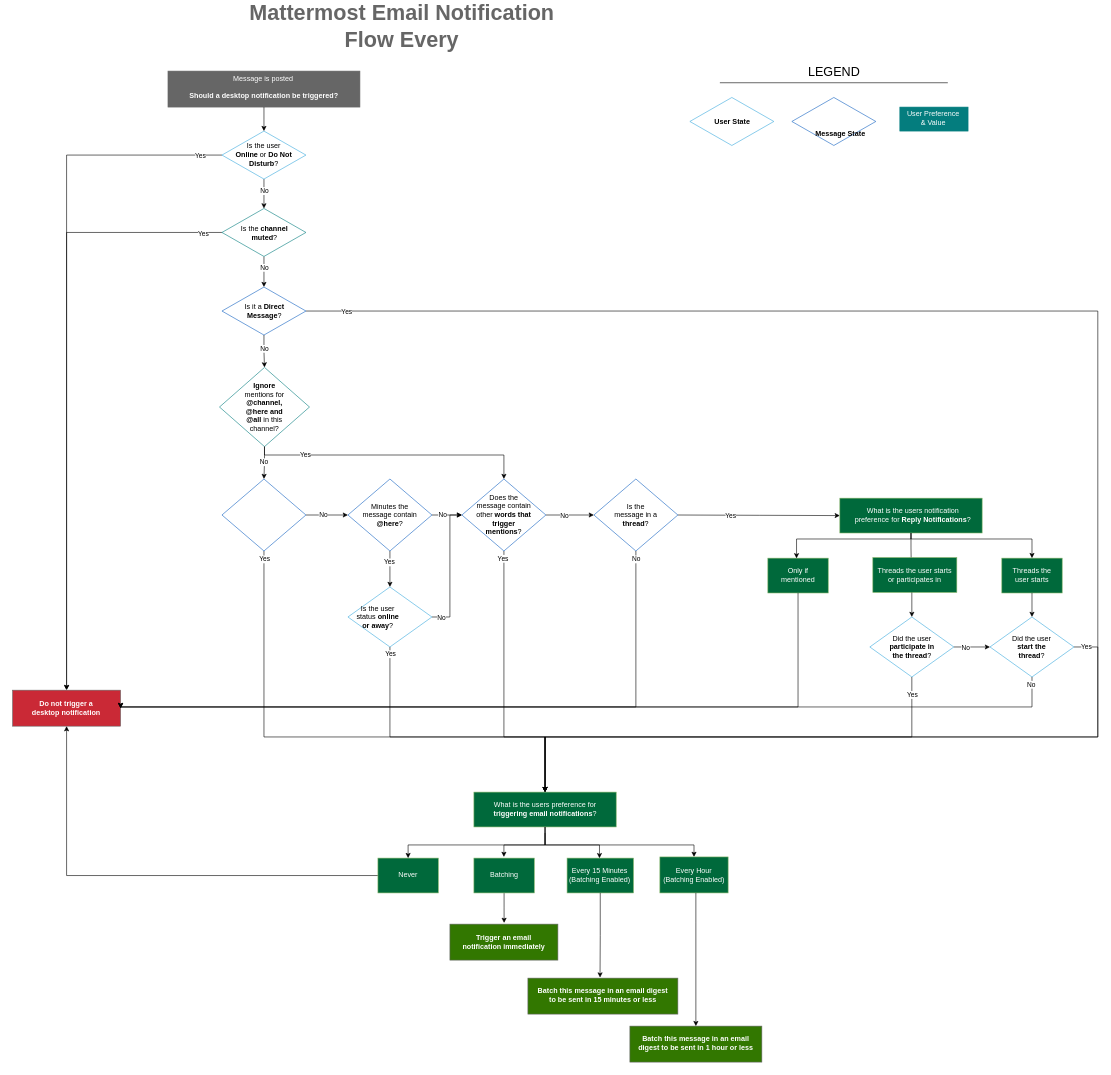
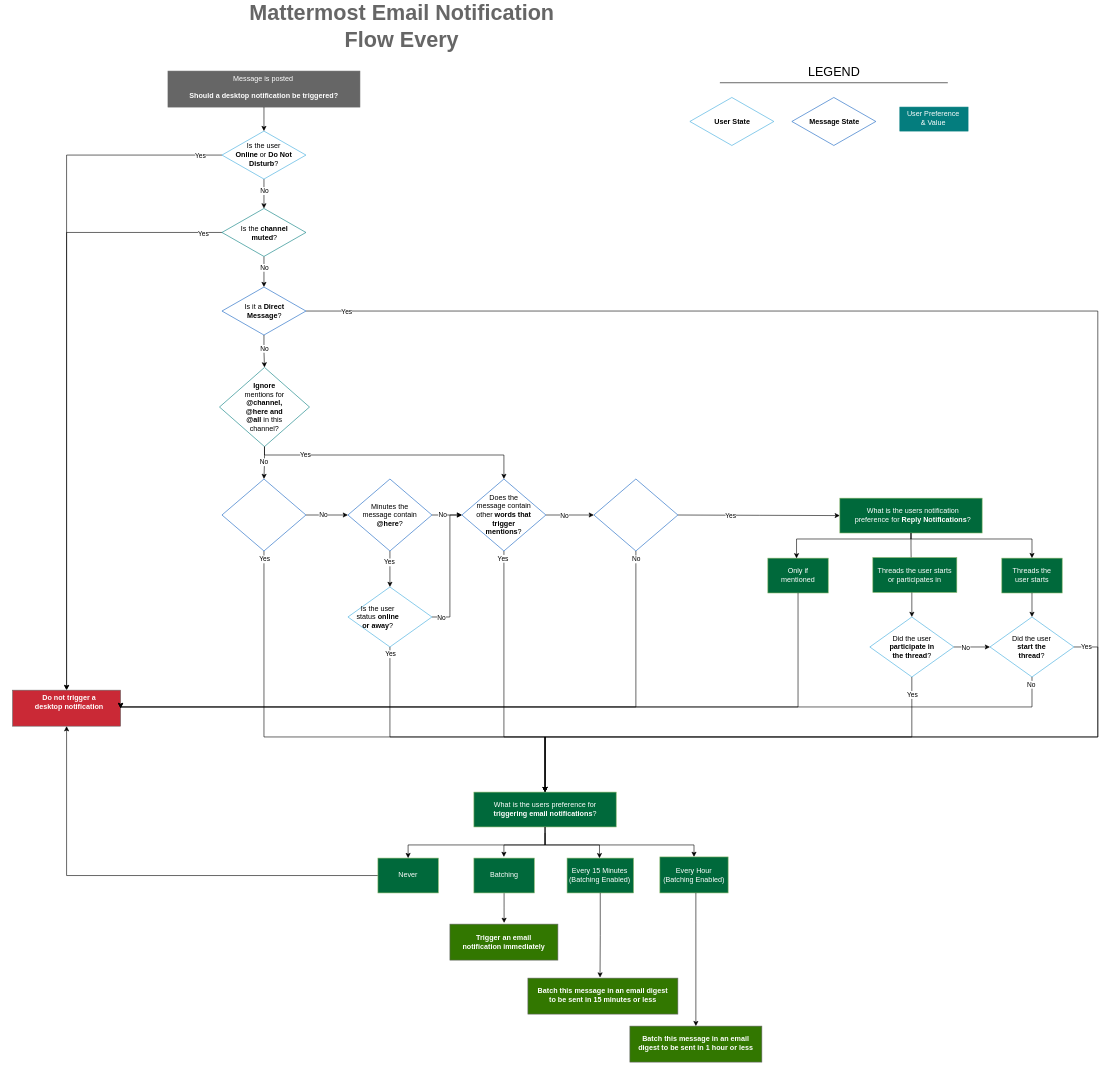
(840, 134) -> (834, 122)
(636, 515) -> none
(66, 708) -> (69, 702)
